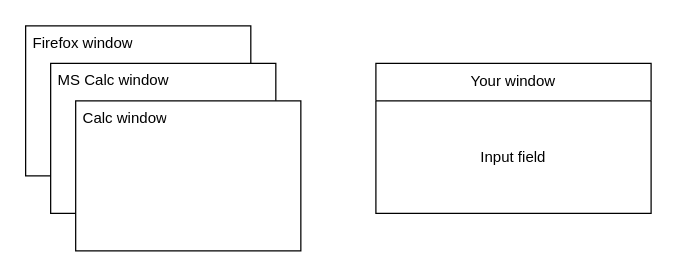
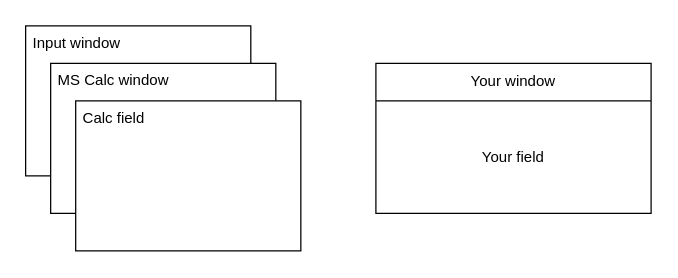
(86, 43) -> (80, 43)
(123, 118) -> (117, 118)
(513, 157) -> (513, 157)
